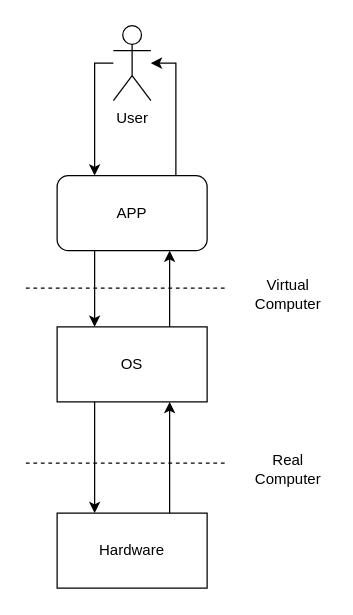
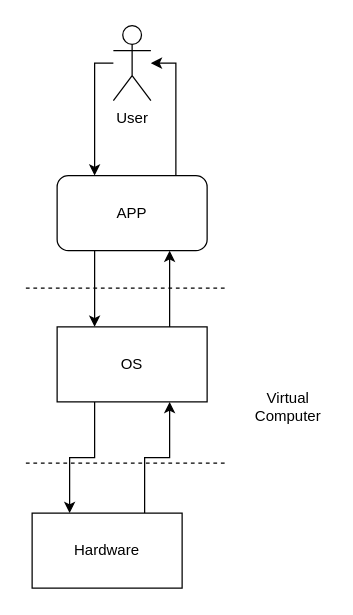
(288, 294) -> (288, 407)
(288, 469) -> none
(132, 551) -> (107, 551)
